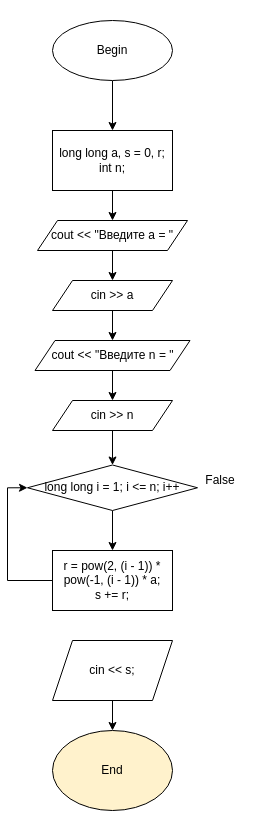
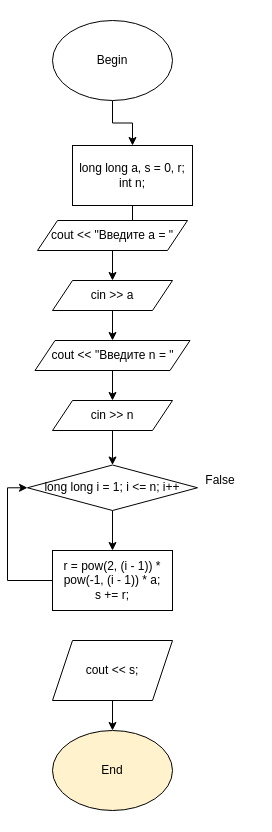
(113, 51) -> (113, 61)
(113, 161) -> (133, 176)
(113, 671) -> (113, 671)
